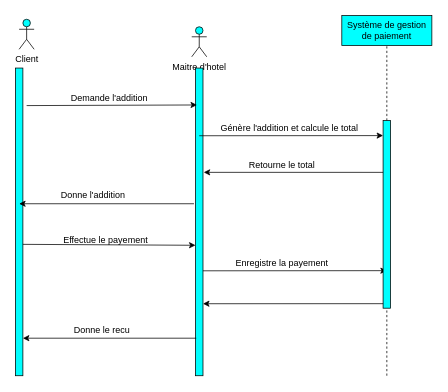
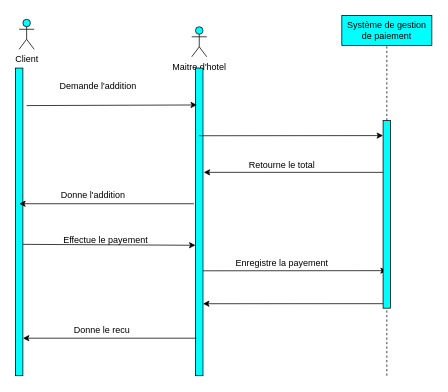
(109, 98) -> (98, 87)
(289, 128) -> none
